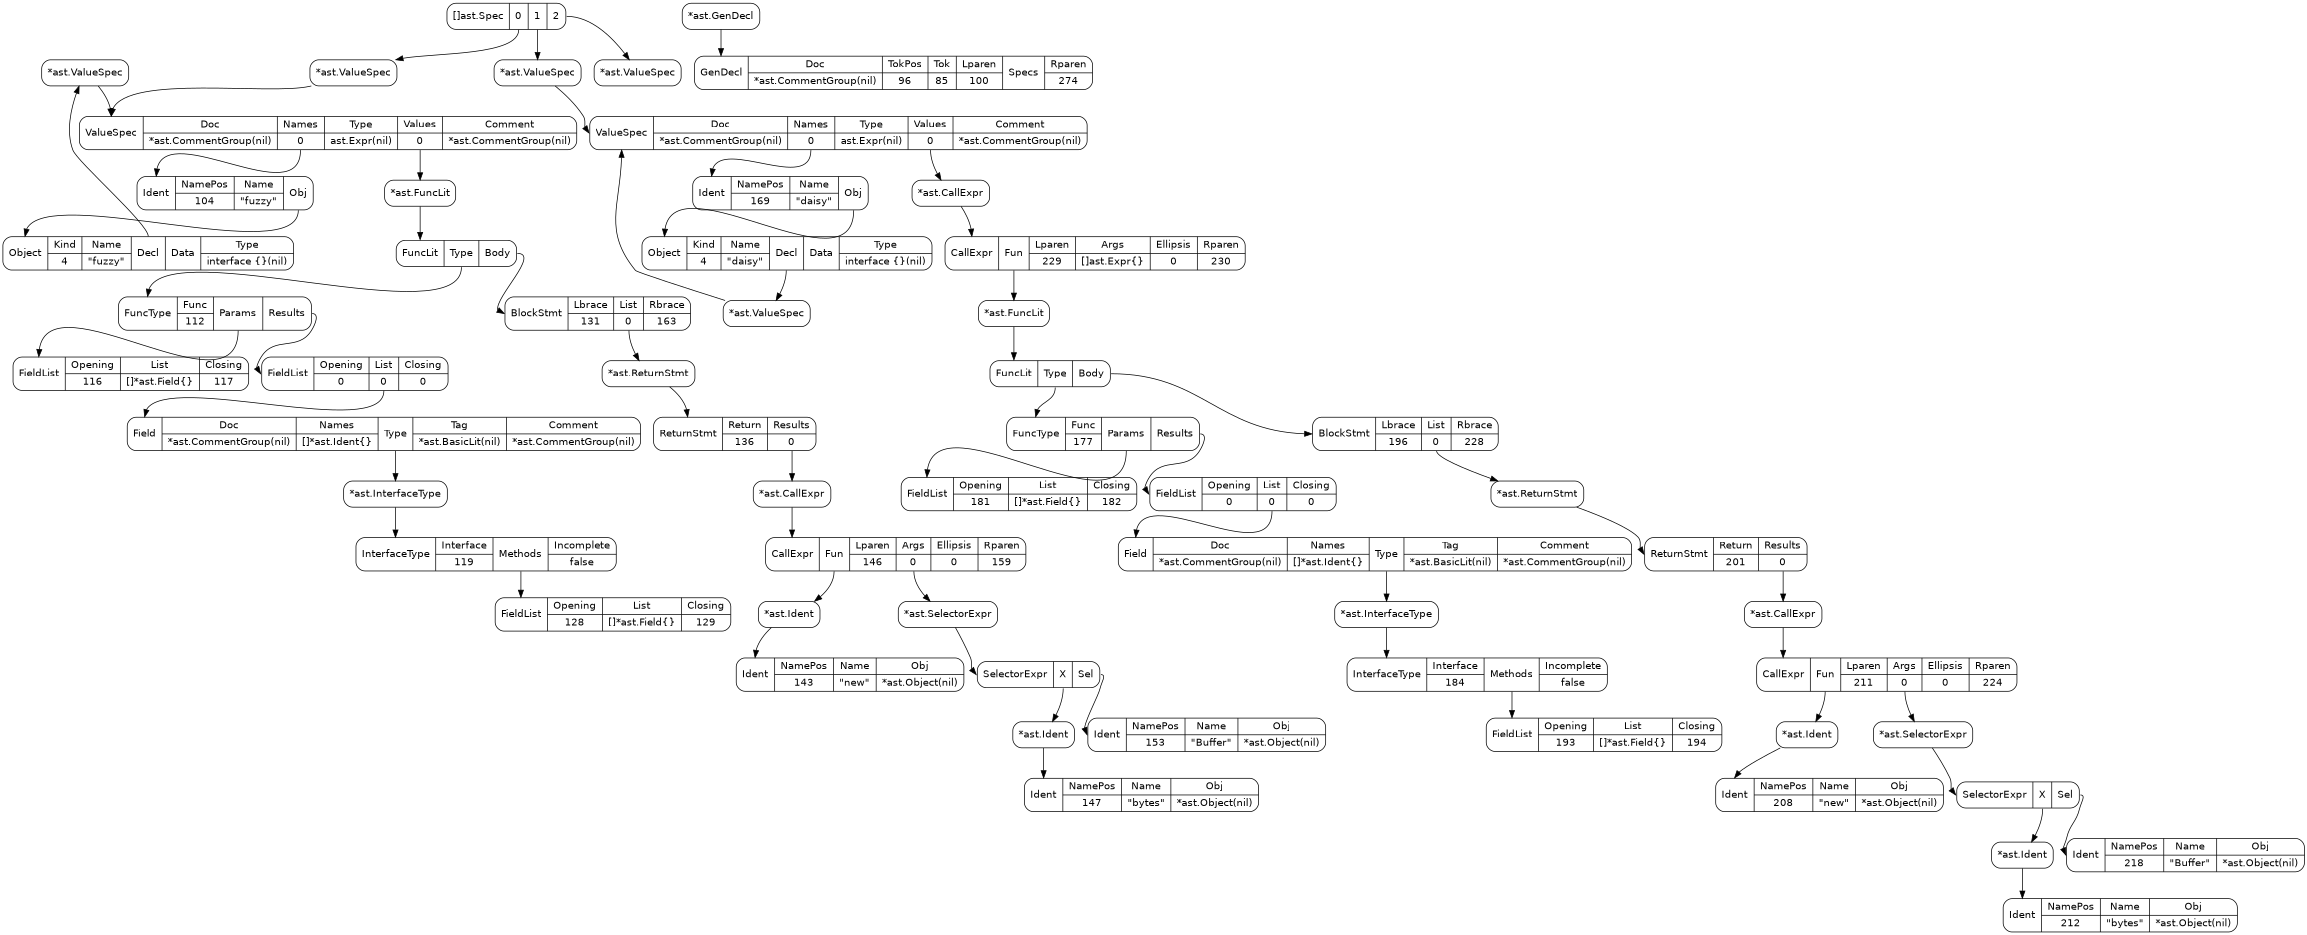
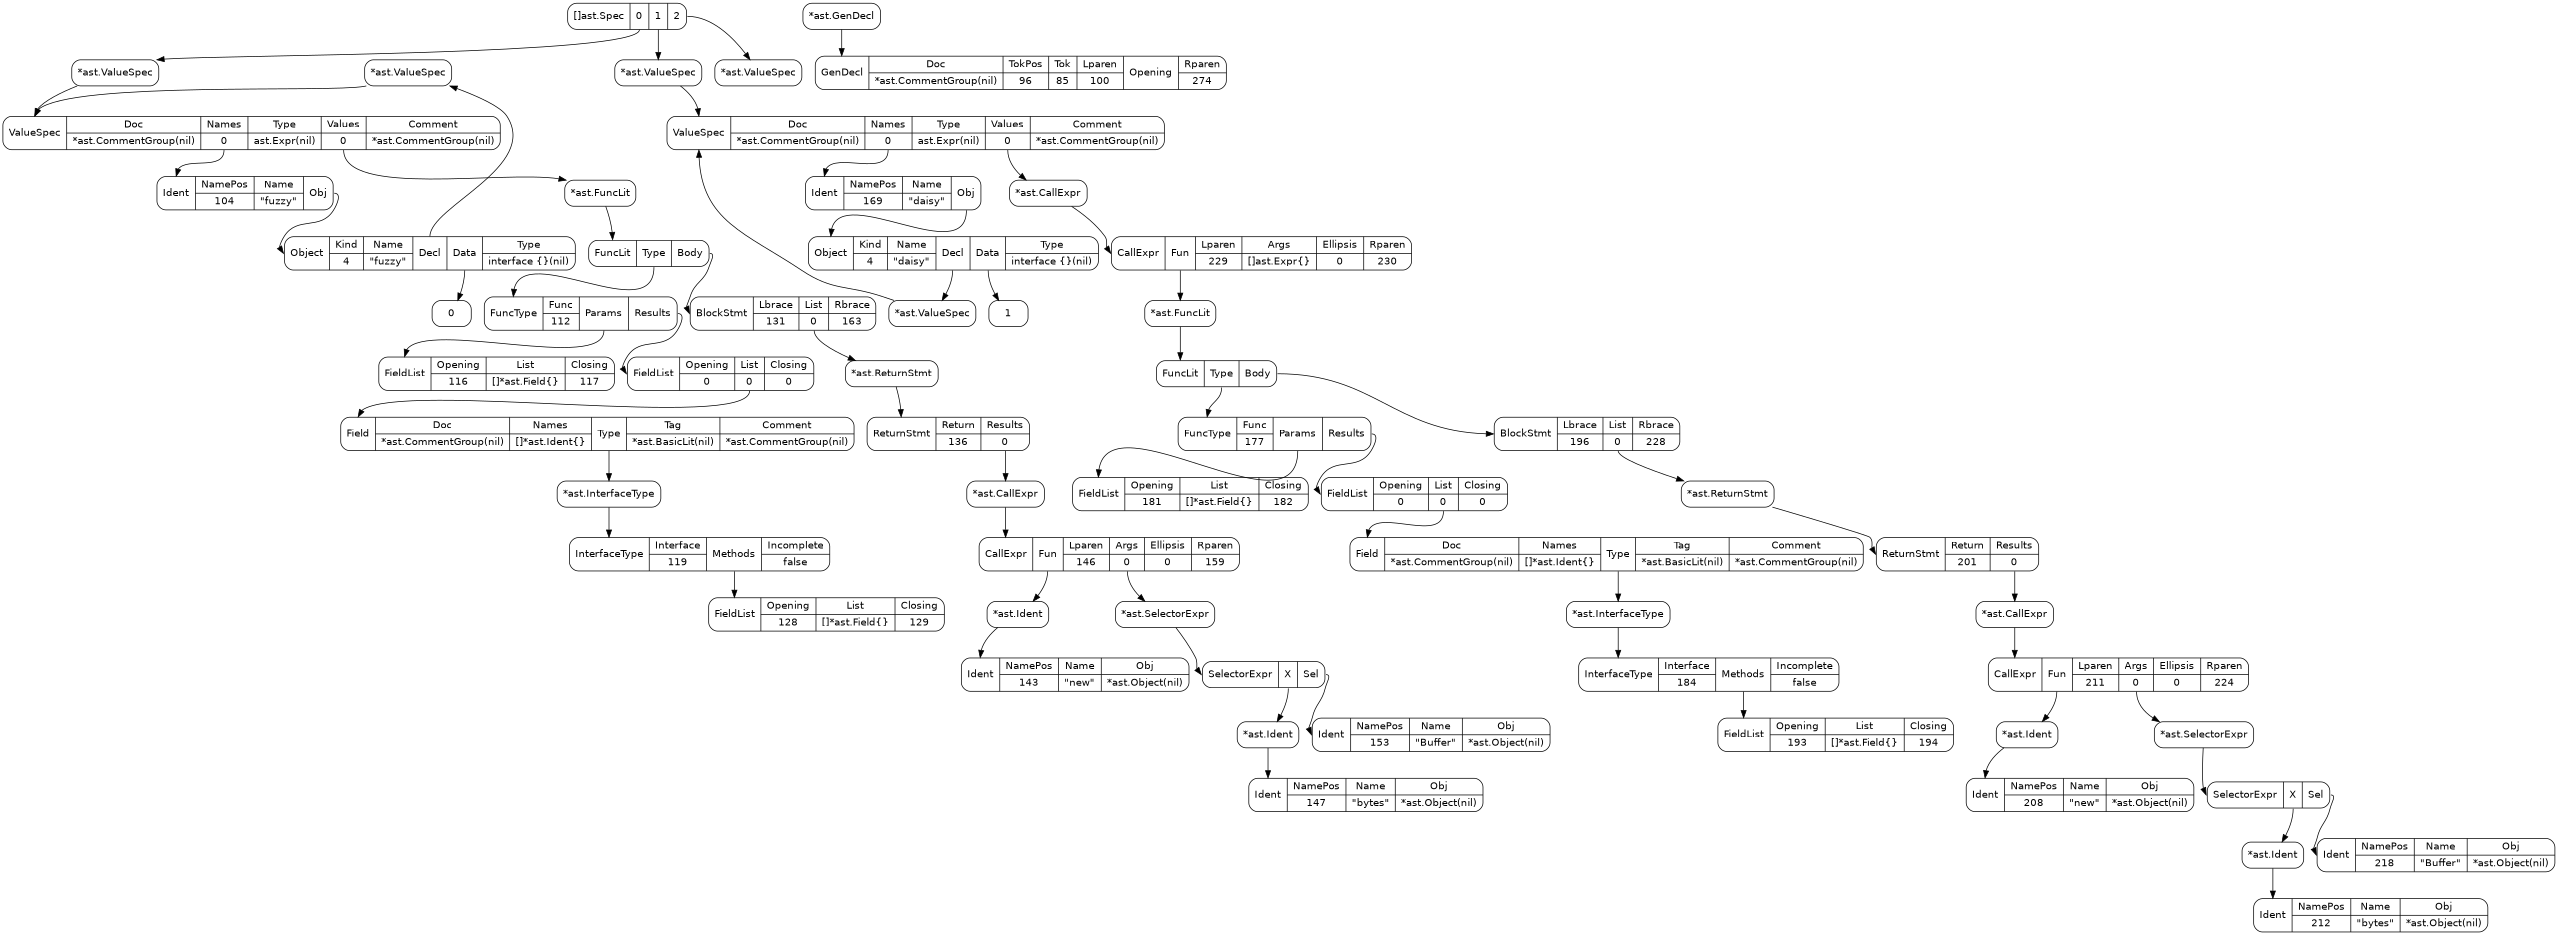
(1024, 73) -> (1151, 73)
none -> (452, 314)
none -> (1008, 314)
